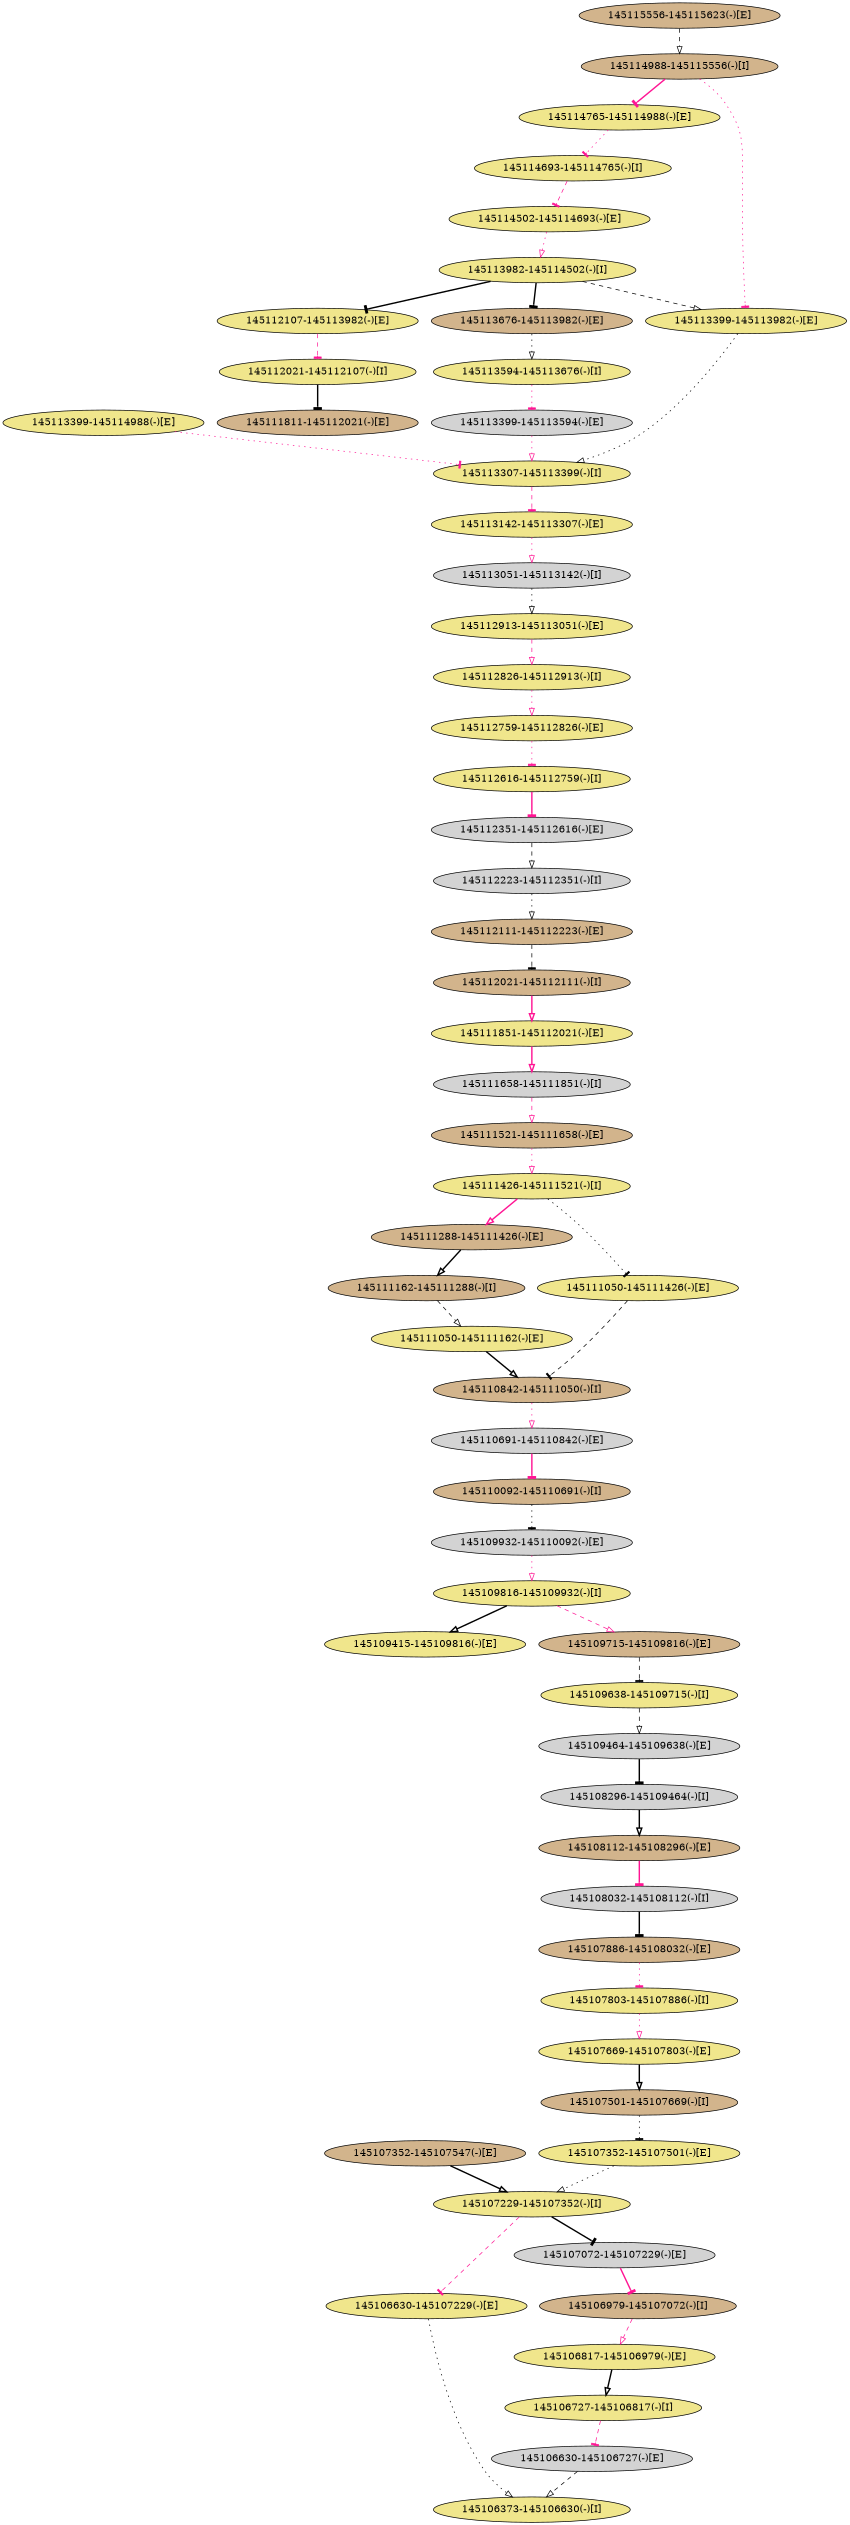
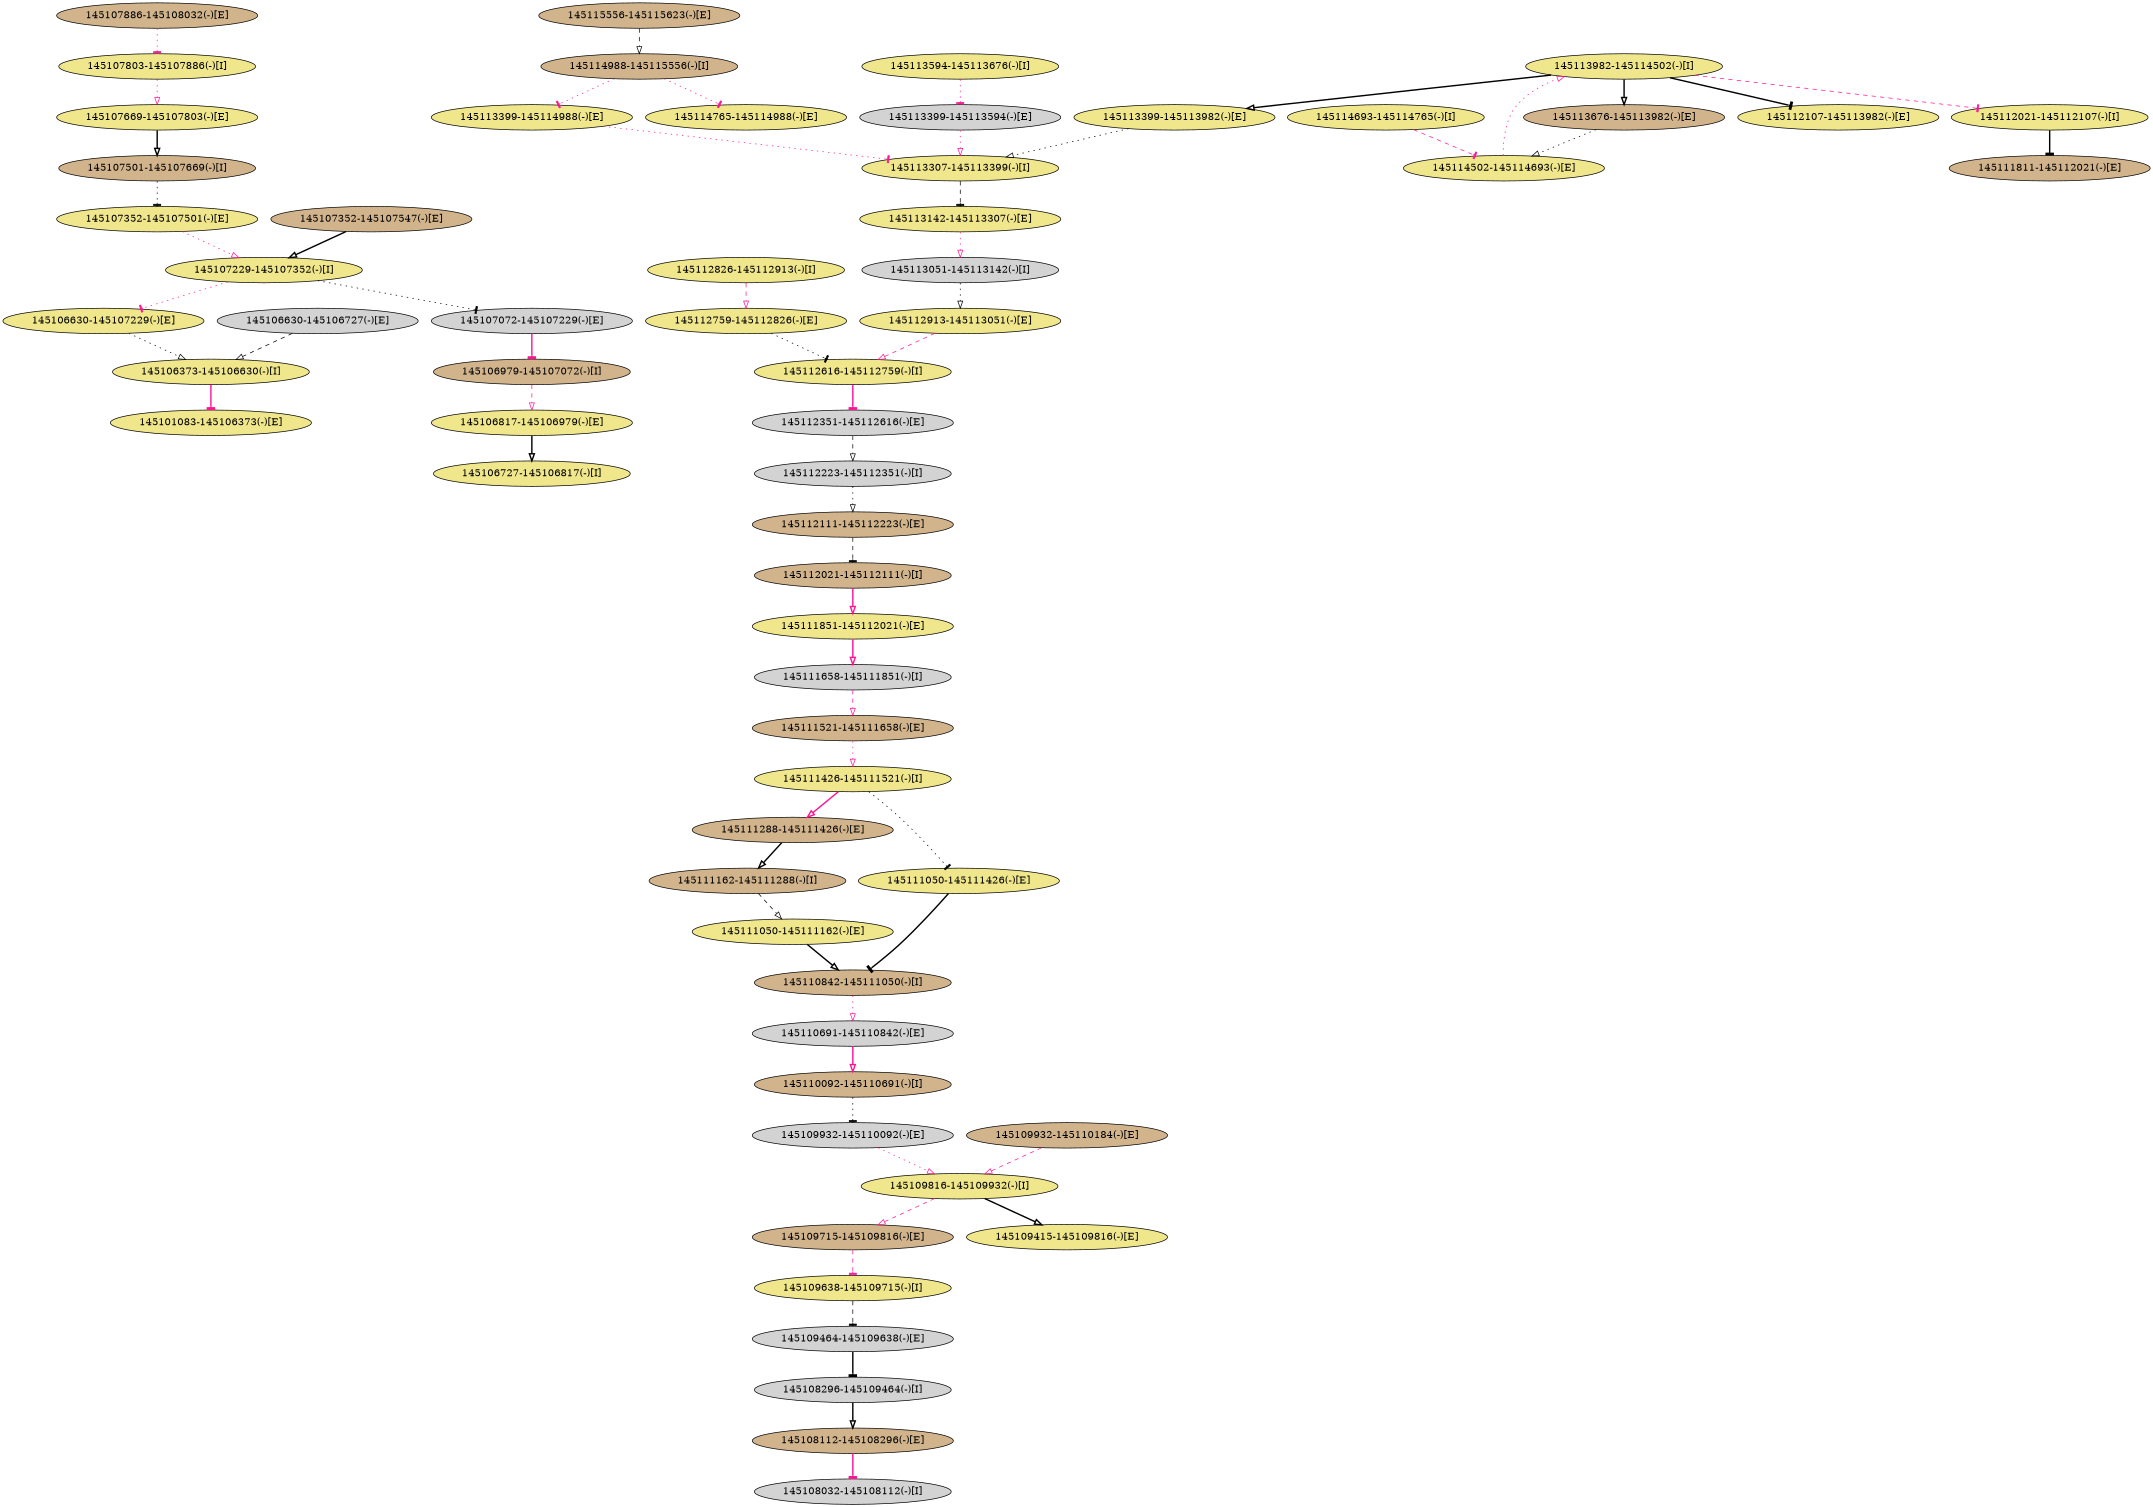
(651, 91) -> (691, 91)
(598, 141) -> none
(743, 184) -> (587, 91)
(535, 294) -> (1624, 88)
(638, 295) -> (1402, 91)
(532, 343) -> (1567, 141)
(318, 345) -> (1835, 92)
none -> (211, 423)
(532, 497) -> (960, 192)
(532, 648) -> (910, 345)
(532, 699) -> (746, 292)
(532, 752) -> (798, 346)
none -> (1067, 1135)
(591, 1340) -> (912, 933)
(532, 1465) -> (853, 1056)
(639, 1668) -> (853, 1261)
(639, 1717) -> (853, 1312)
(639, 1923) -> none
(589, 2177) -> (207, 243)
(572, 2229) -> (396, 295)
(481, 2254) -> (185, 295)
(598, 2432) -> none
